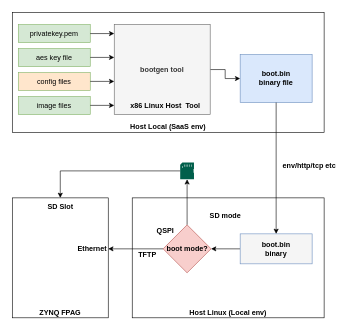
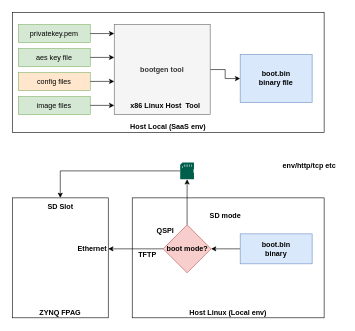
(276, 228) -> none
(276, 249) -> (276, 249)
